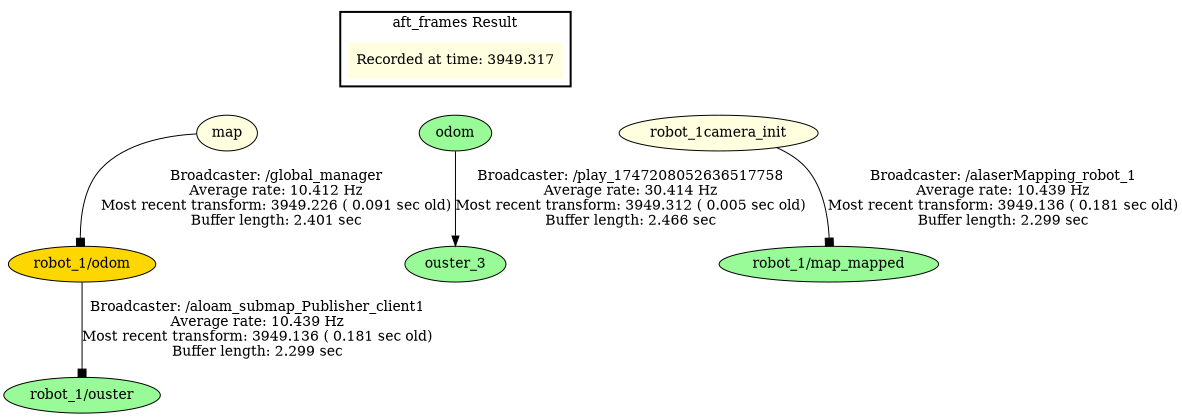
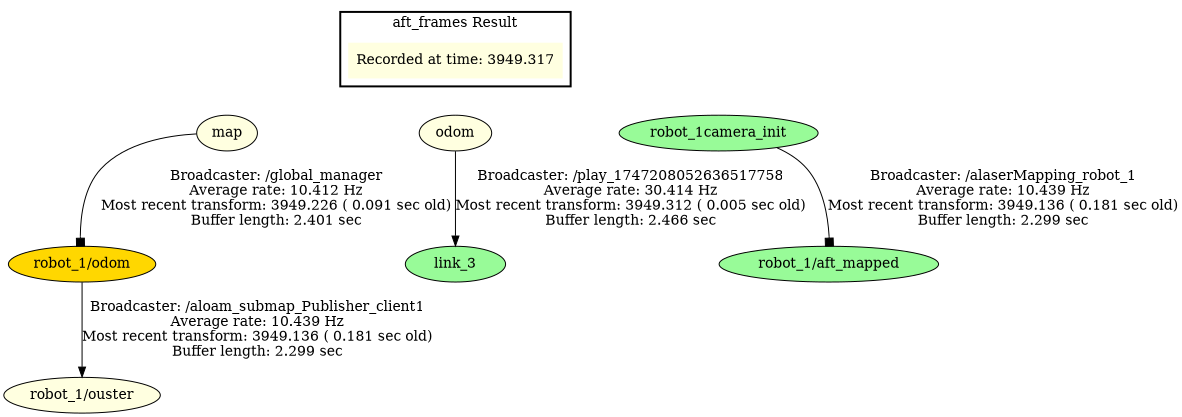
(455, 133) -> (455, 133)
(719, 133) -> (719, 133)
(455, 264) -> (455, 264)
(829, 264) -> (829, 264)
(82, 325) -> (82, 325)
(82, 395) -> (82, 395)
